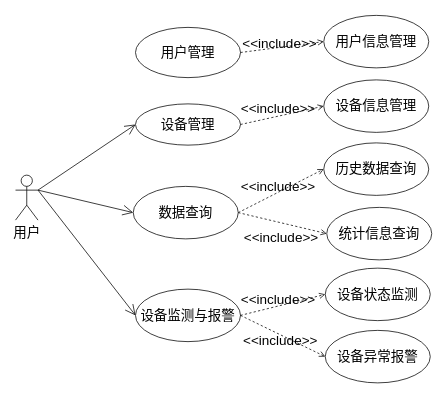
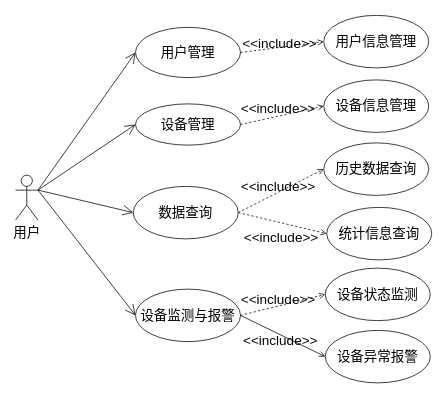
none -> (88, 120)
(281, 335) -> (281, 335)
